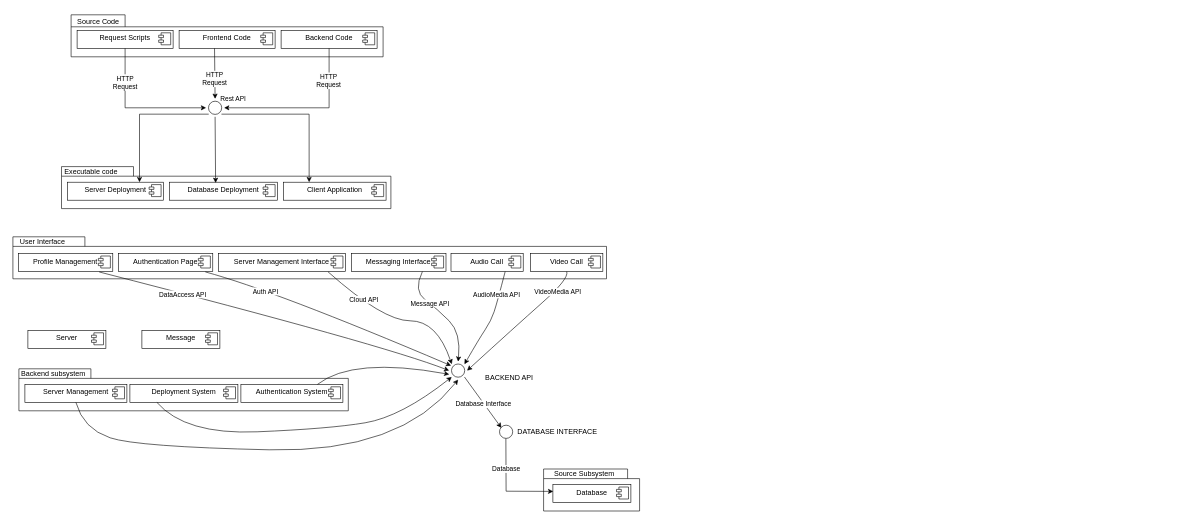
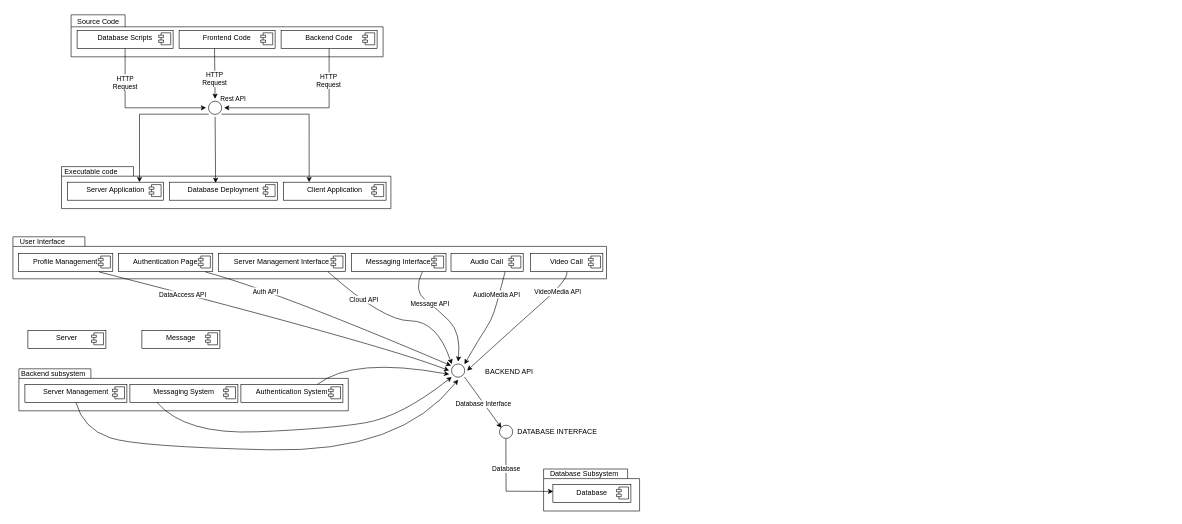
(105, 30) -> (107, 30)
(100, 182) -> (100, 182)
(509, 378) -> (509, 372)
(162, 384) -> (160, 384)
(584, 474) -> (584, 474)
